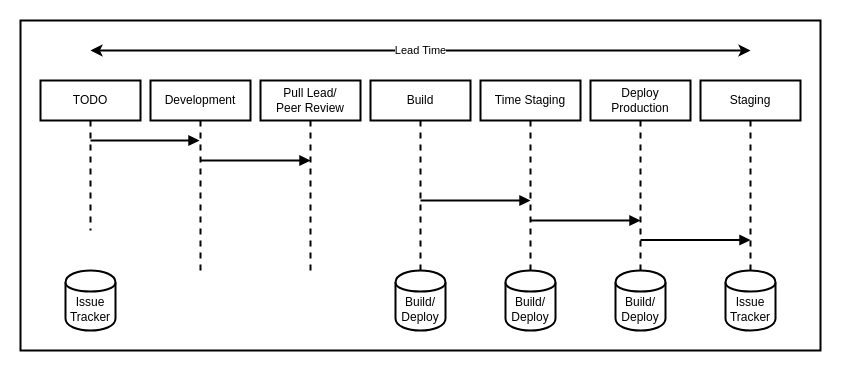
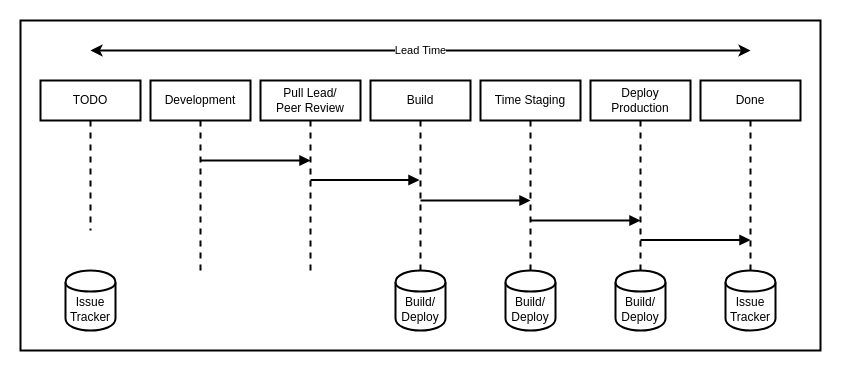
(751, 101) -> (751, 101)
(140, 141) -> none
none -> (360, 180)
